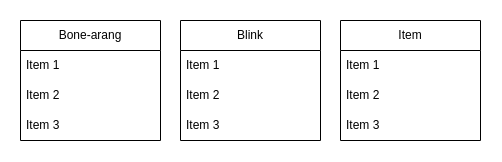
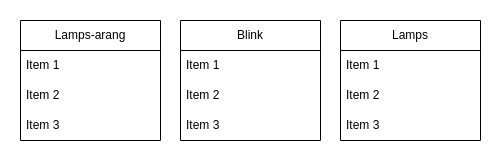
(91, 36) -> (91, 36)
(411, 36) -> (411, 36)
